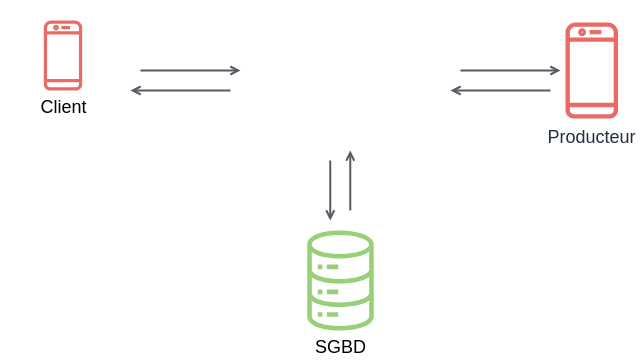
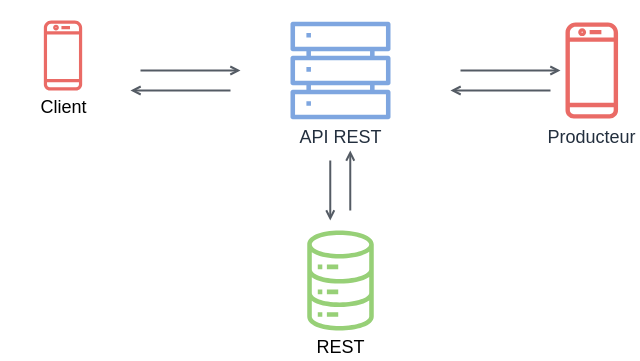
none -> (341, 71)
(341, 345) -> (341, 345)
